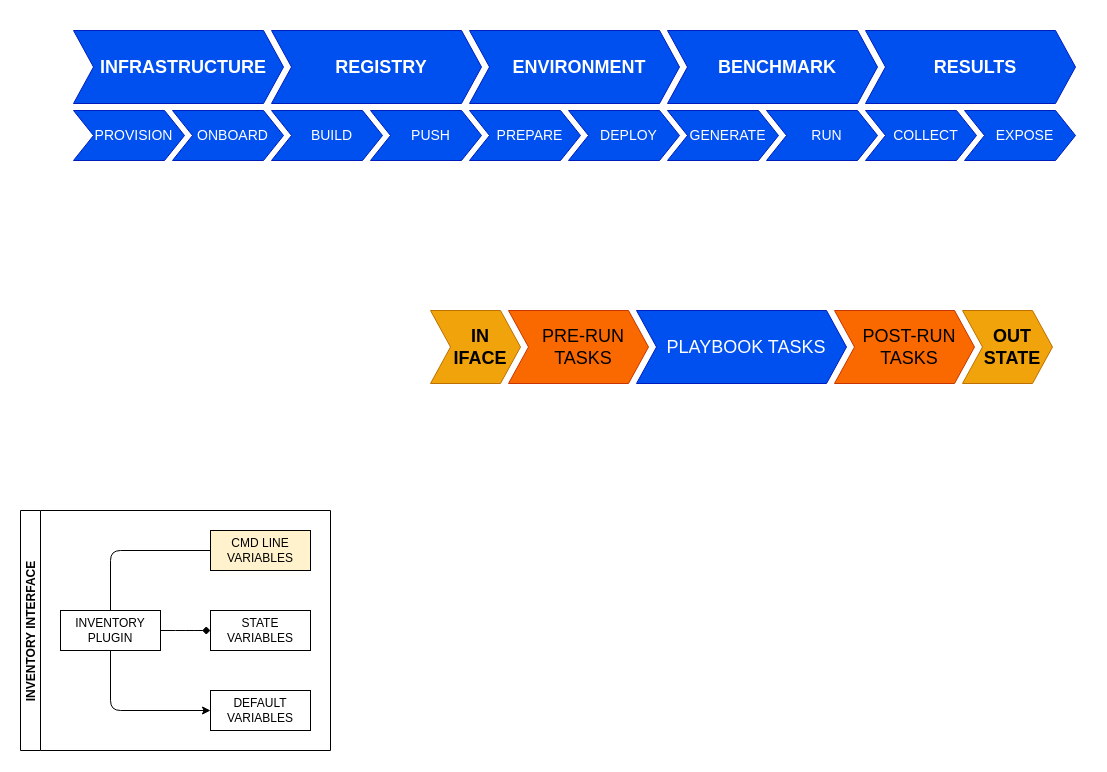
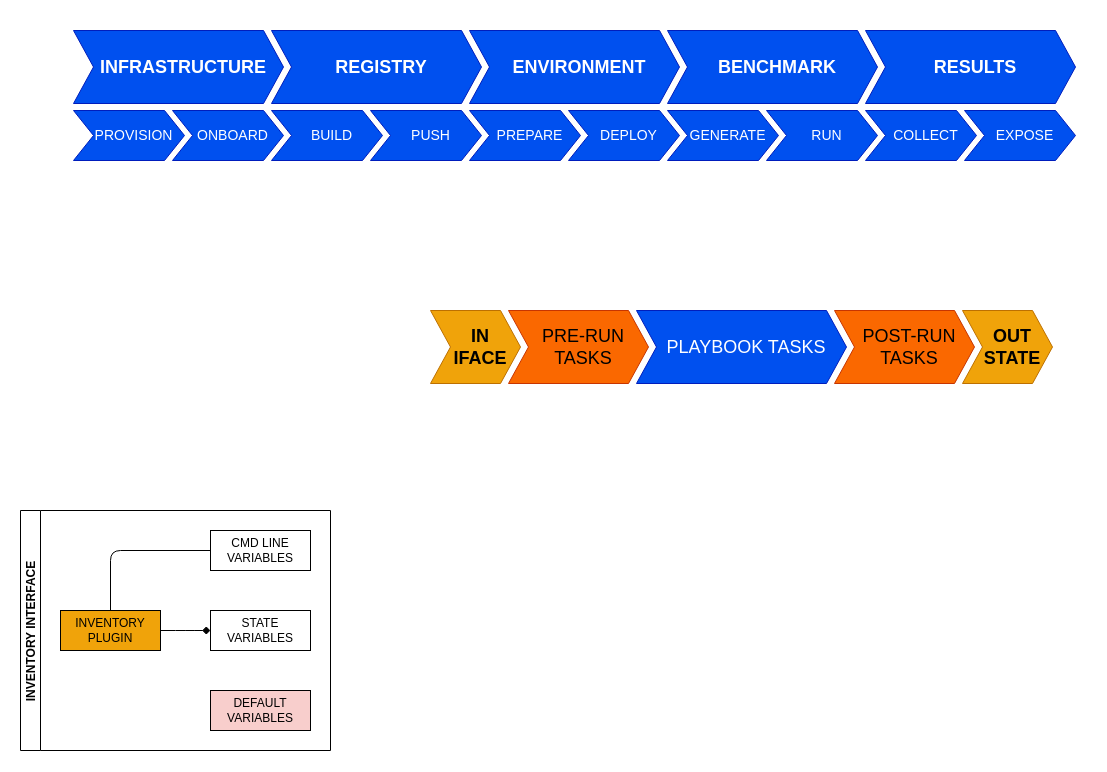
(261, 551) -> (261, 551)
(111, 631) -> (111, 631)
(132, 711) -> none
(261, 711) -> (261, 711)
